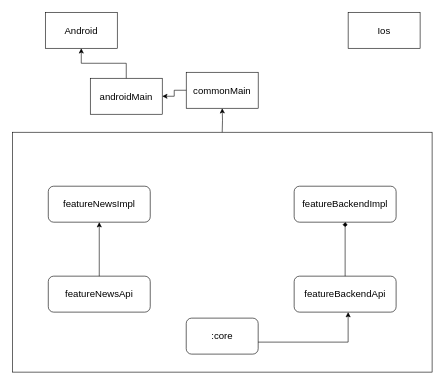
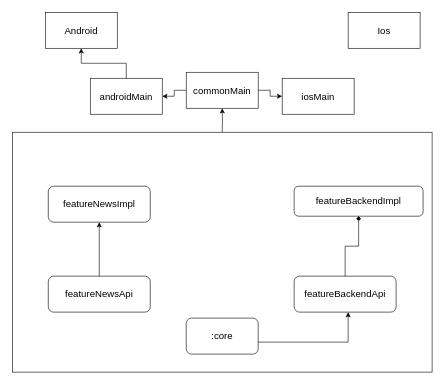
none -> (269, 90)
none -> (318, 96)
(345, 204) -> (359, 201)
